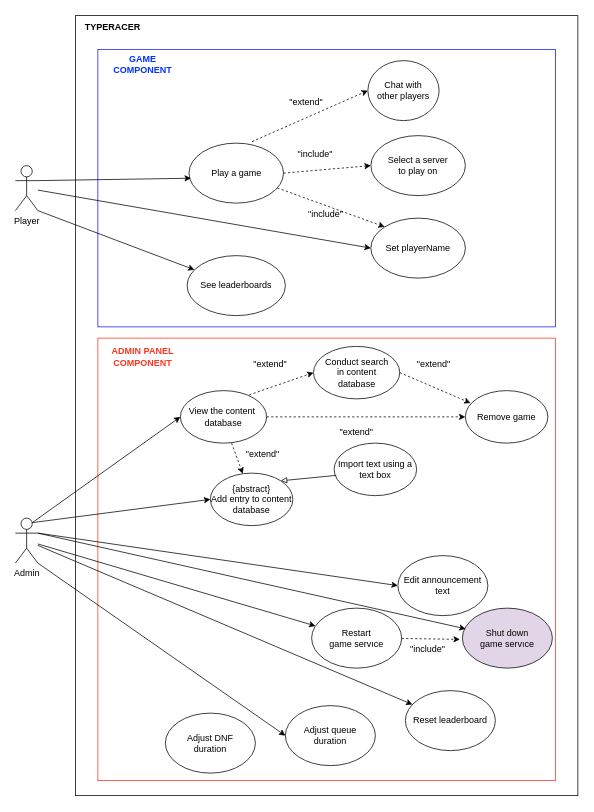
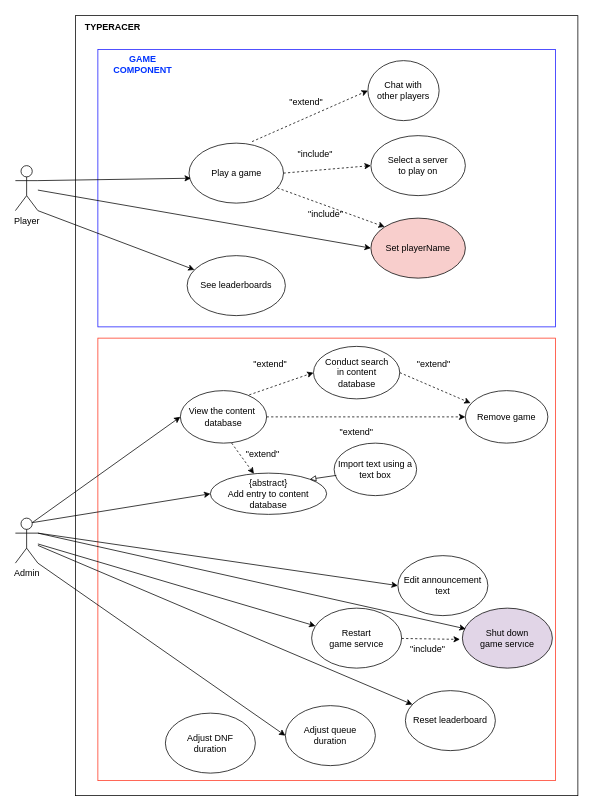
(418, 248) -> (418, 248)
(143, 357) -> none
(252, 499) -> (269, 494)
